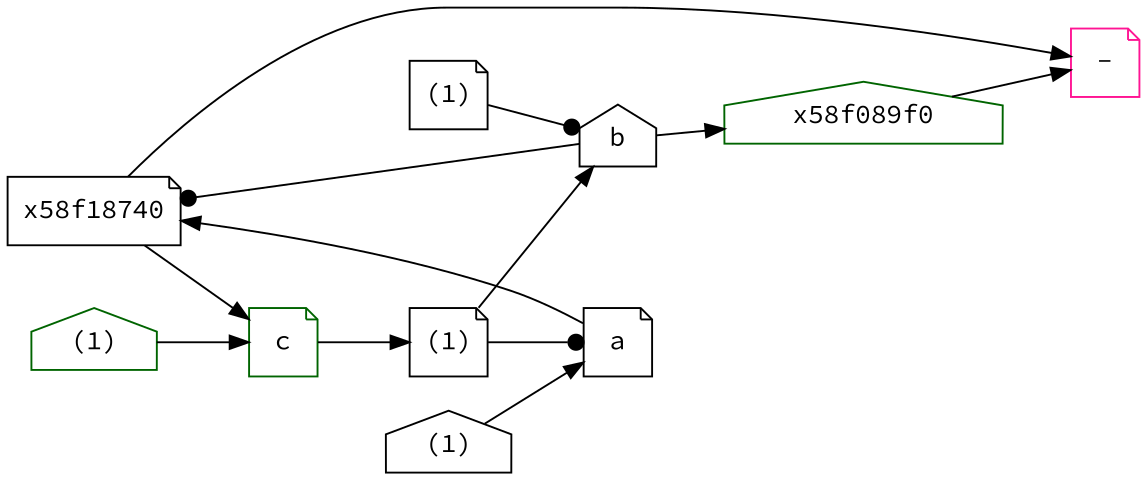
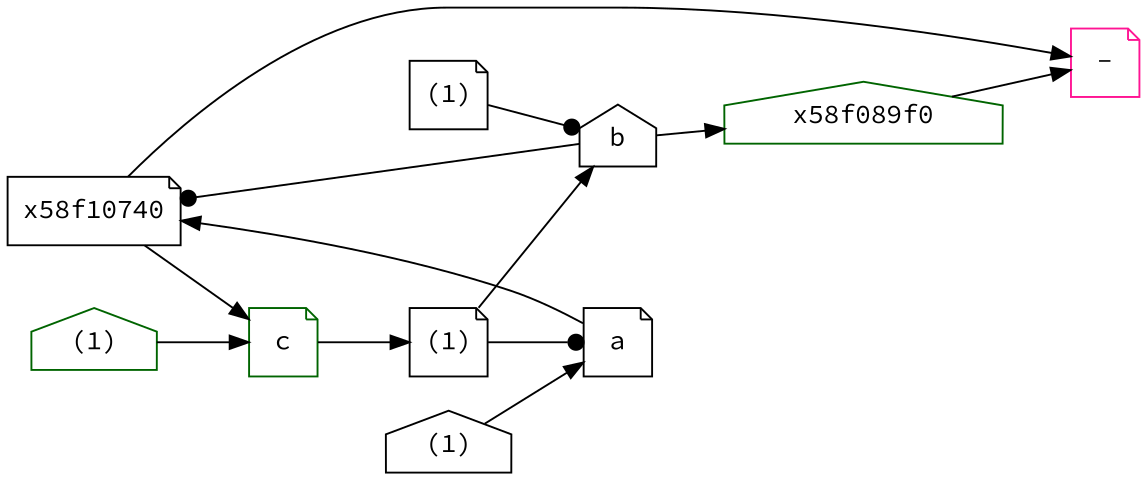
(94, 211) -> (94, 211)
